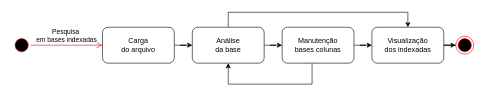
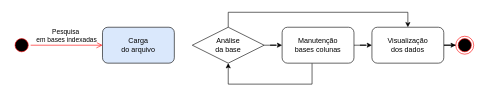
(138, 45) -> (138, 45)
(183, 45) -> none
(228, 45) -> (228, 45)
(408, 45) -> (408, 45)
